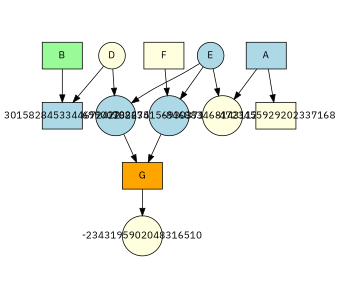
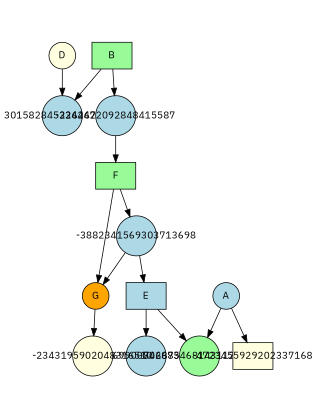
(164, 56) -> (116, 176)
(211, 56) -> (146, 296)
(266, 56) -> (226, 296)
(113, 79) -> none
(194, 80) -> (141, 265)
(62, 116) -> (62, 116)
none -> (116, 116)
(222, 116) -> (200, 356)
(129, 145) -> (106, 232)
(142, 176) -> (96, 296)
